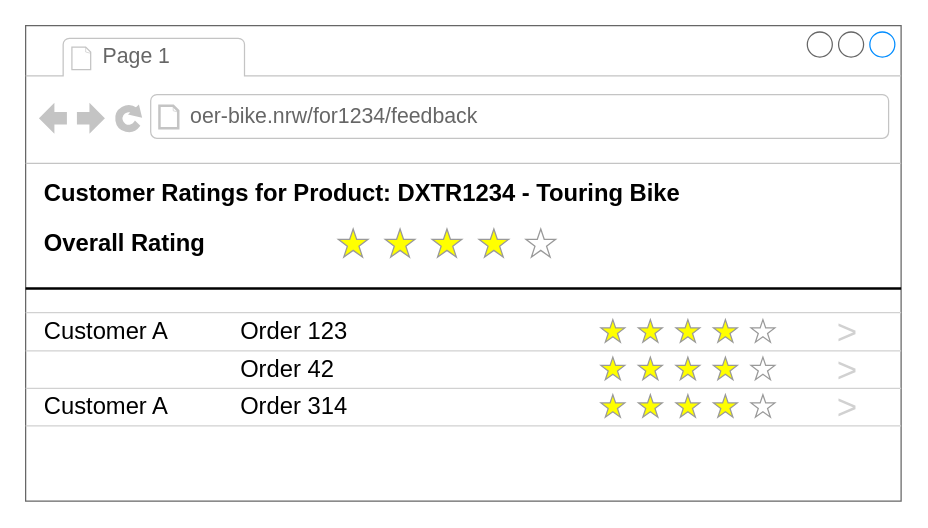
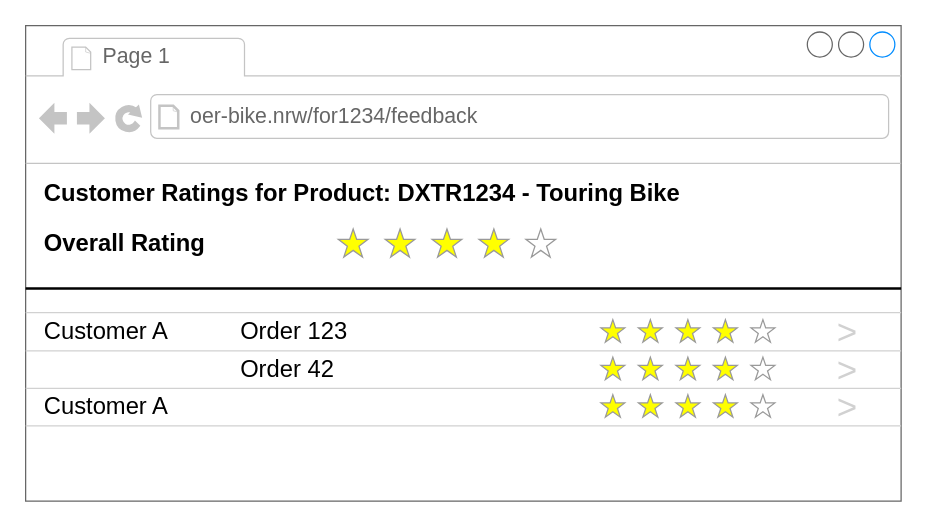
(326, 407) -> none
